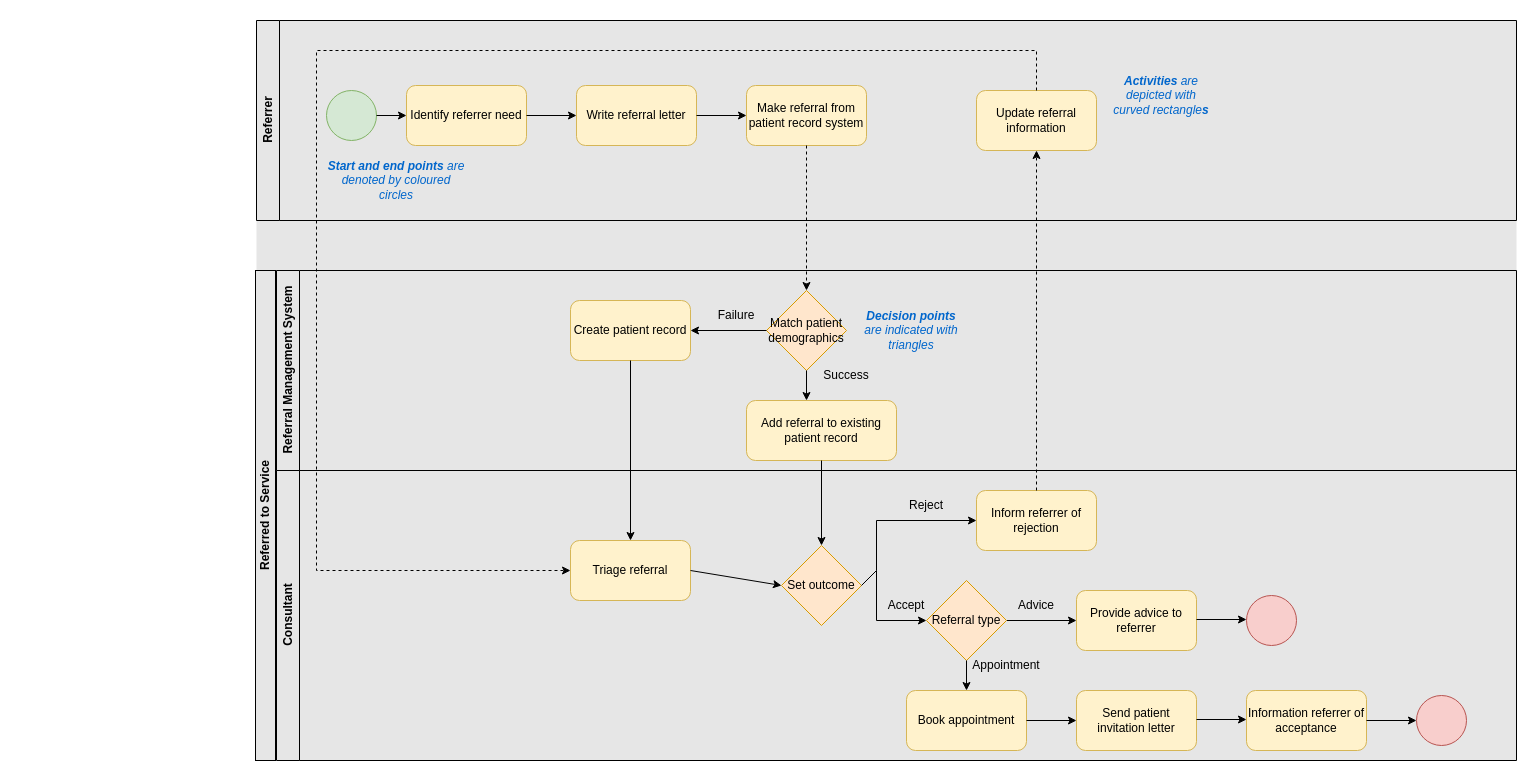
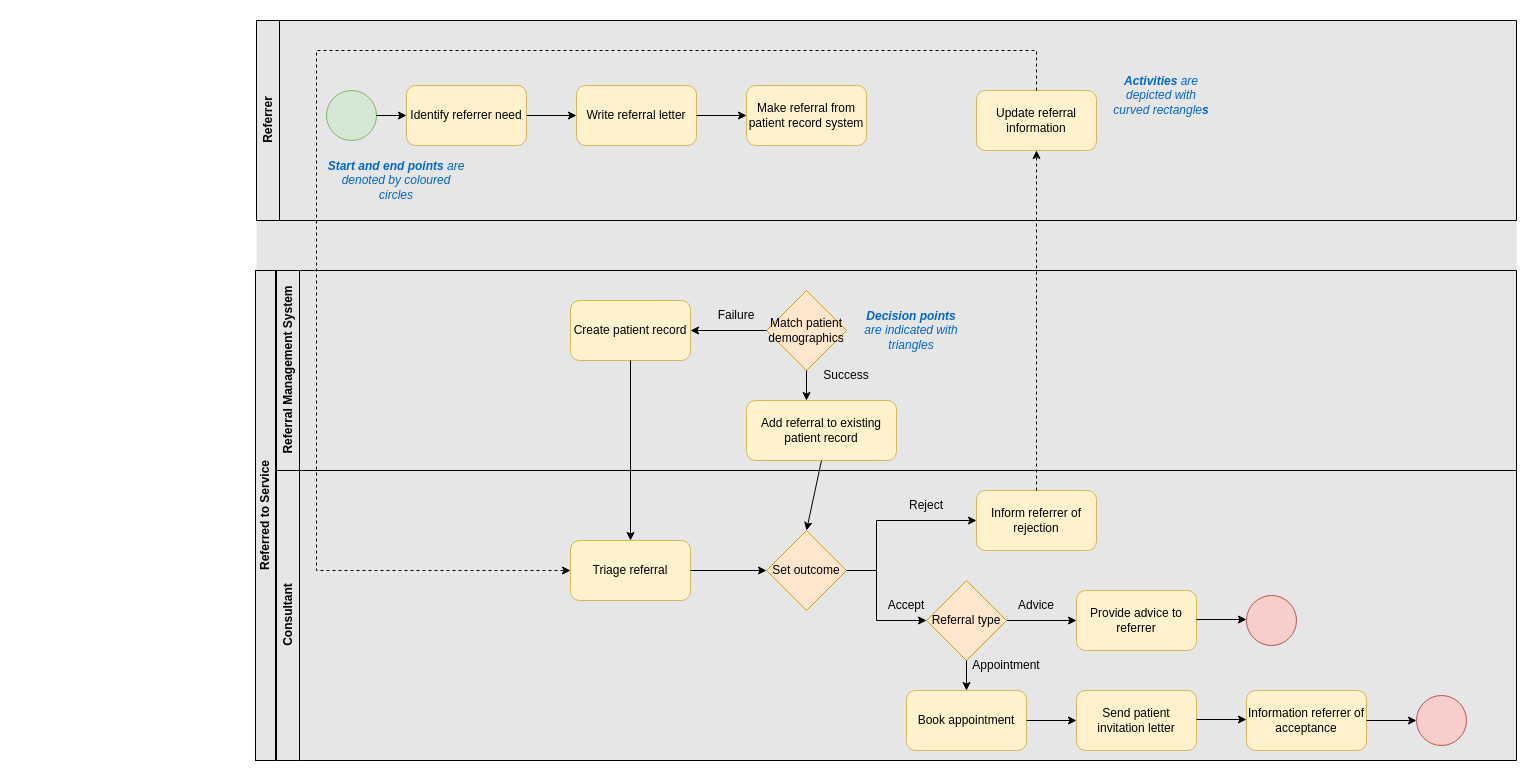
(807, 215) -> none
(822, 586) -> (807, 571)
